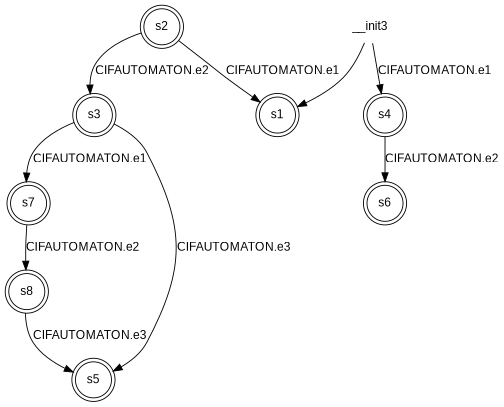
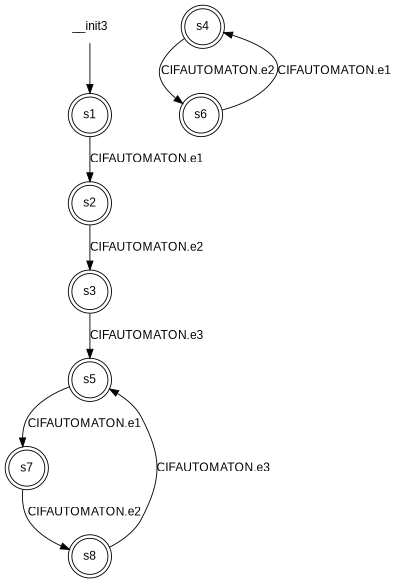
(376, 64) -> (276, 75)
(215, 69) -> (90, 155)
(43, 141) -> (38, 405)
